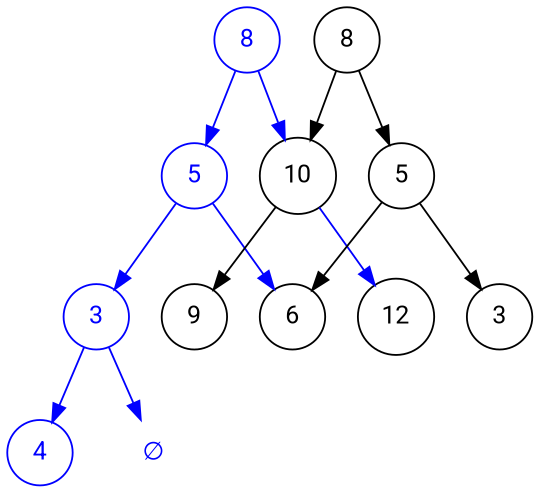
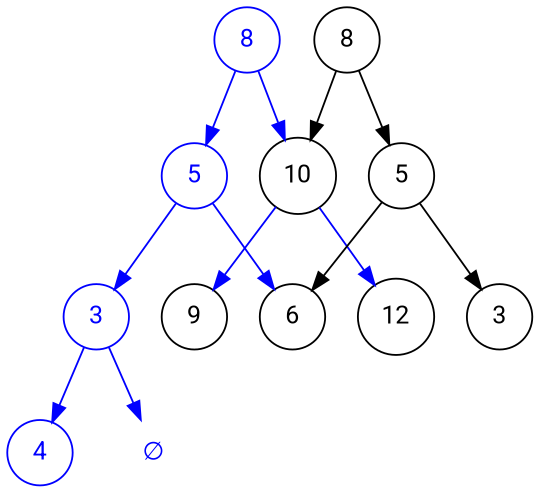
(252, 239) -> (252, 239)
